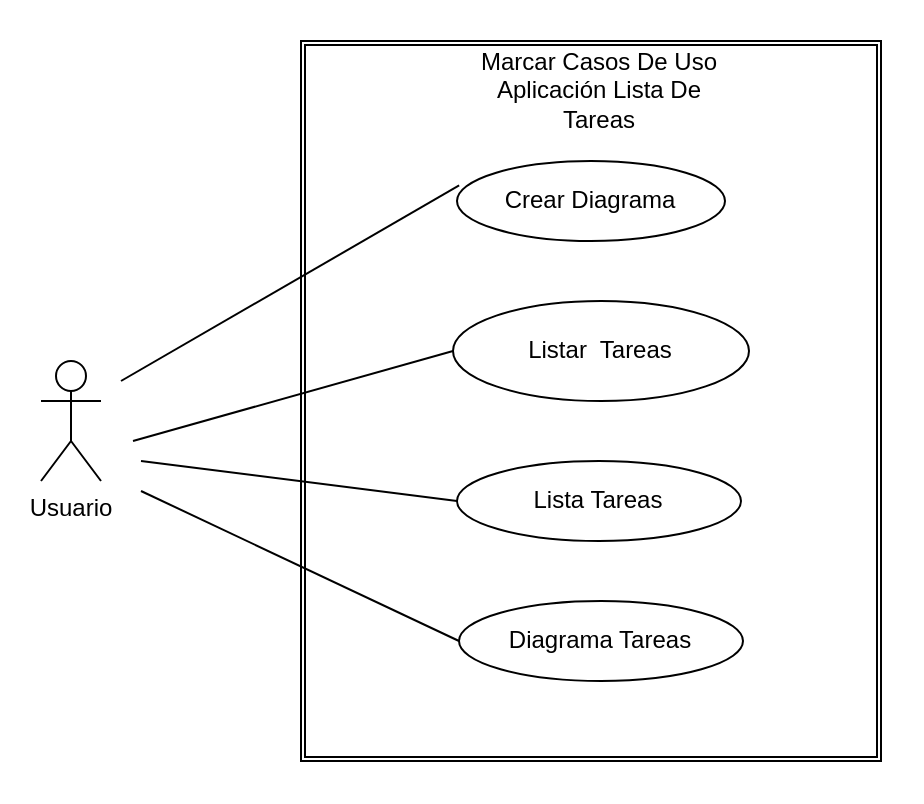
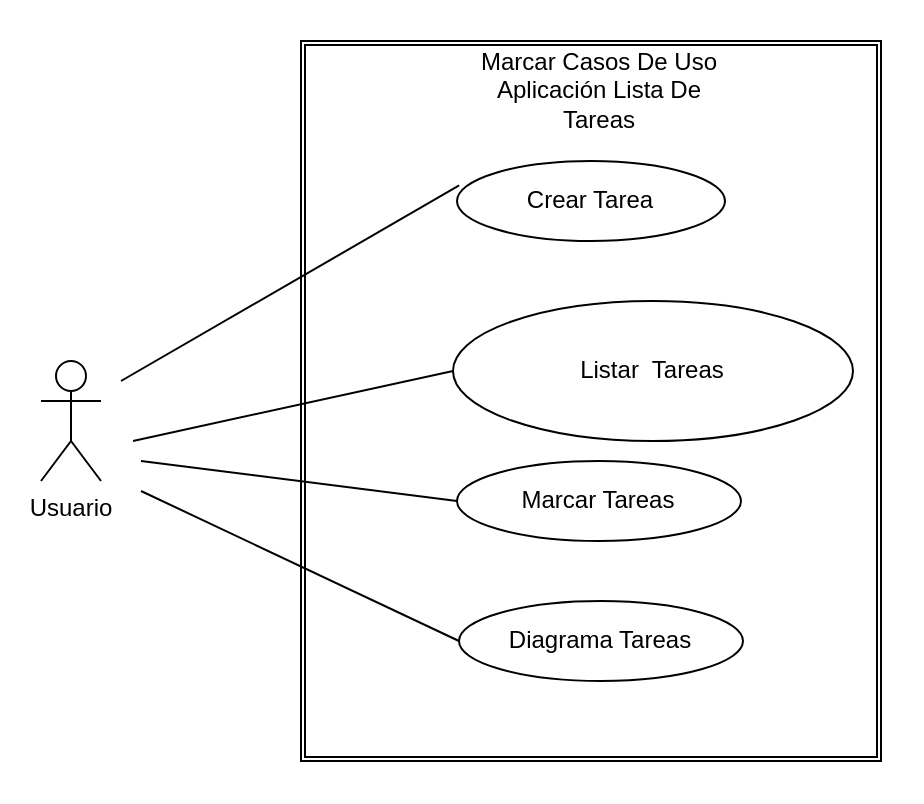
(591, 201) -> (591, 201)
(601, 351) -> (653, 371)
(599, 501) -> (599, 501)
